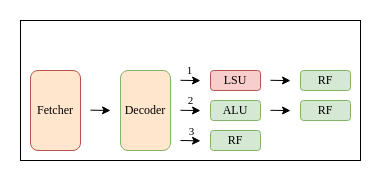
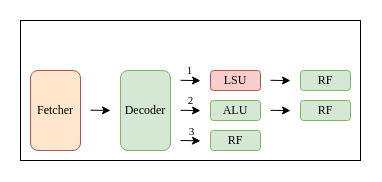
(146, 111) -> (146, 111)
